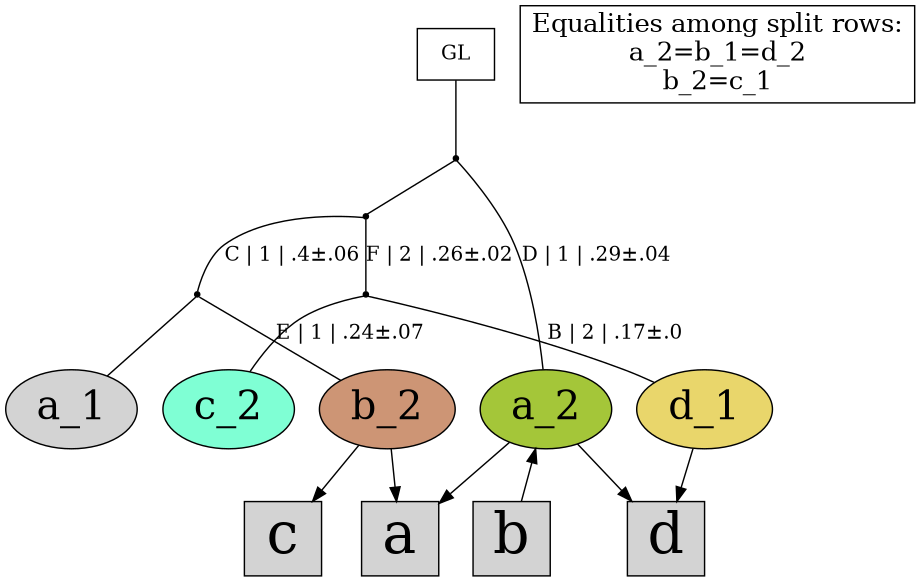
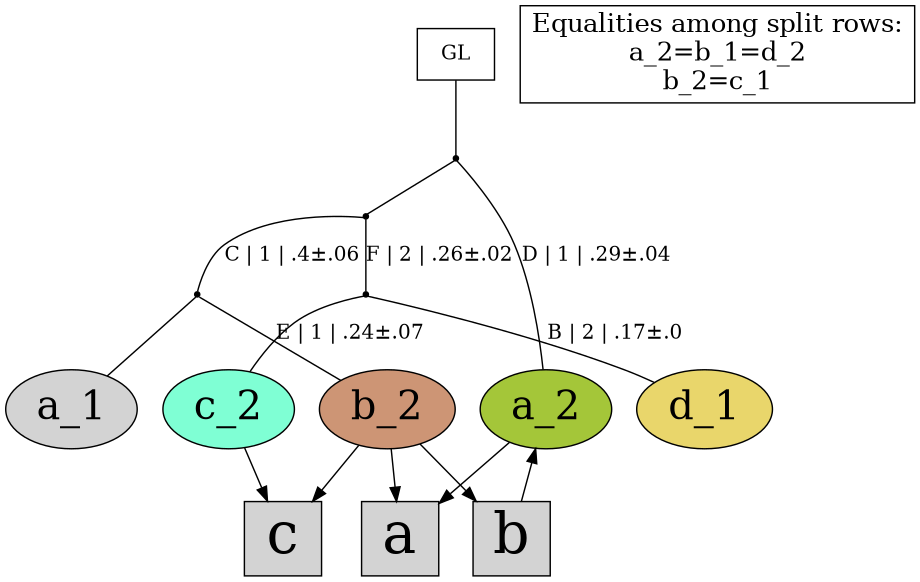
none -> (443, 467)
none -> (253, 468)
(666, 539) -> none
